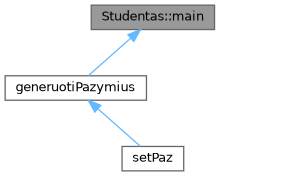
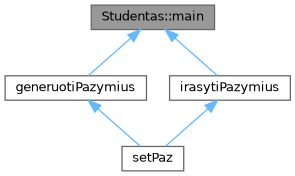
none -> (230, 88)
